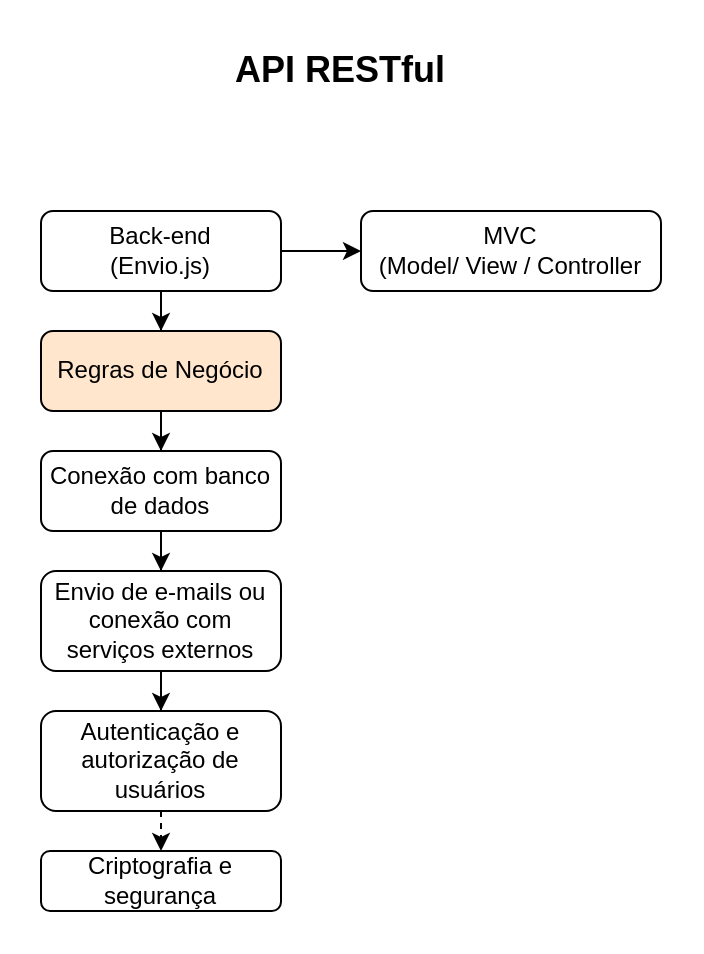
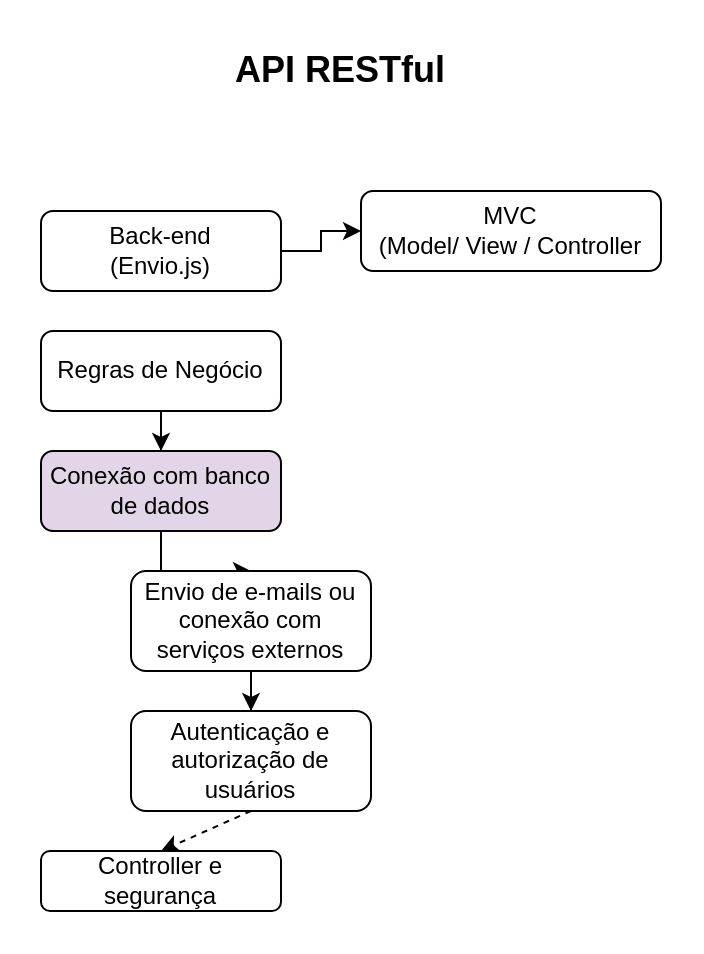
(511, 251) -> (511, 231)
(161, 318) -> none
(161, 371) -> (161, 371)
(161, 491) -> (161, 491)
(161, 621) -> (251, 621)
(161, 761) -> (251, 761)
(161, 881) -> (161, 881)
